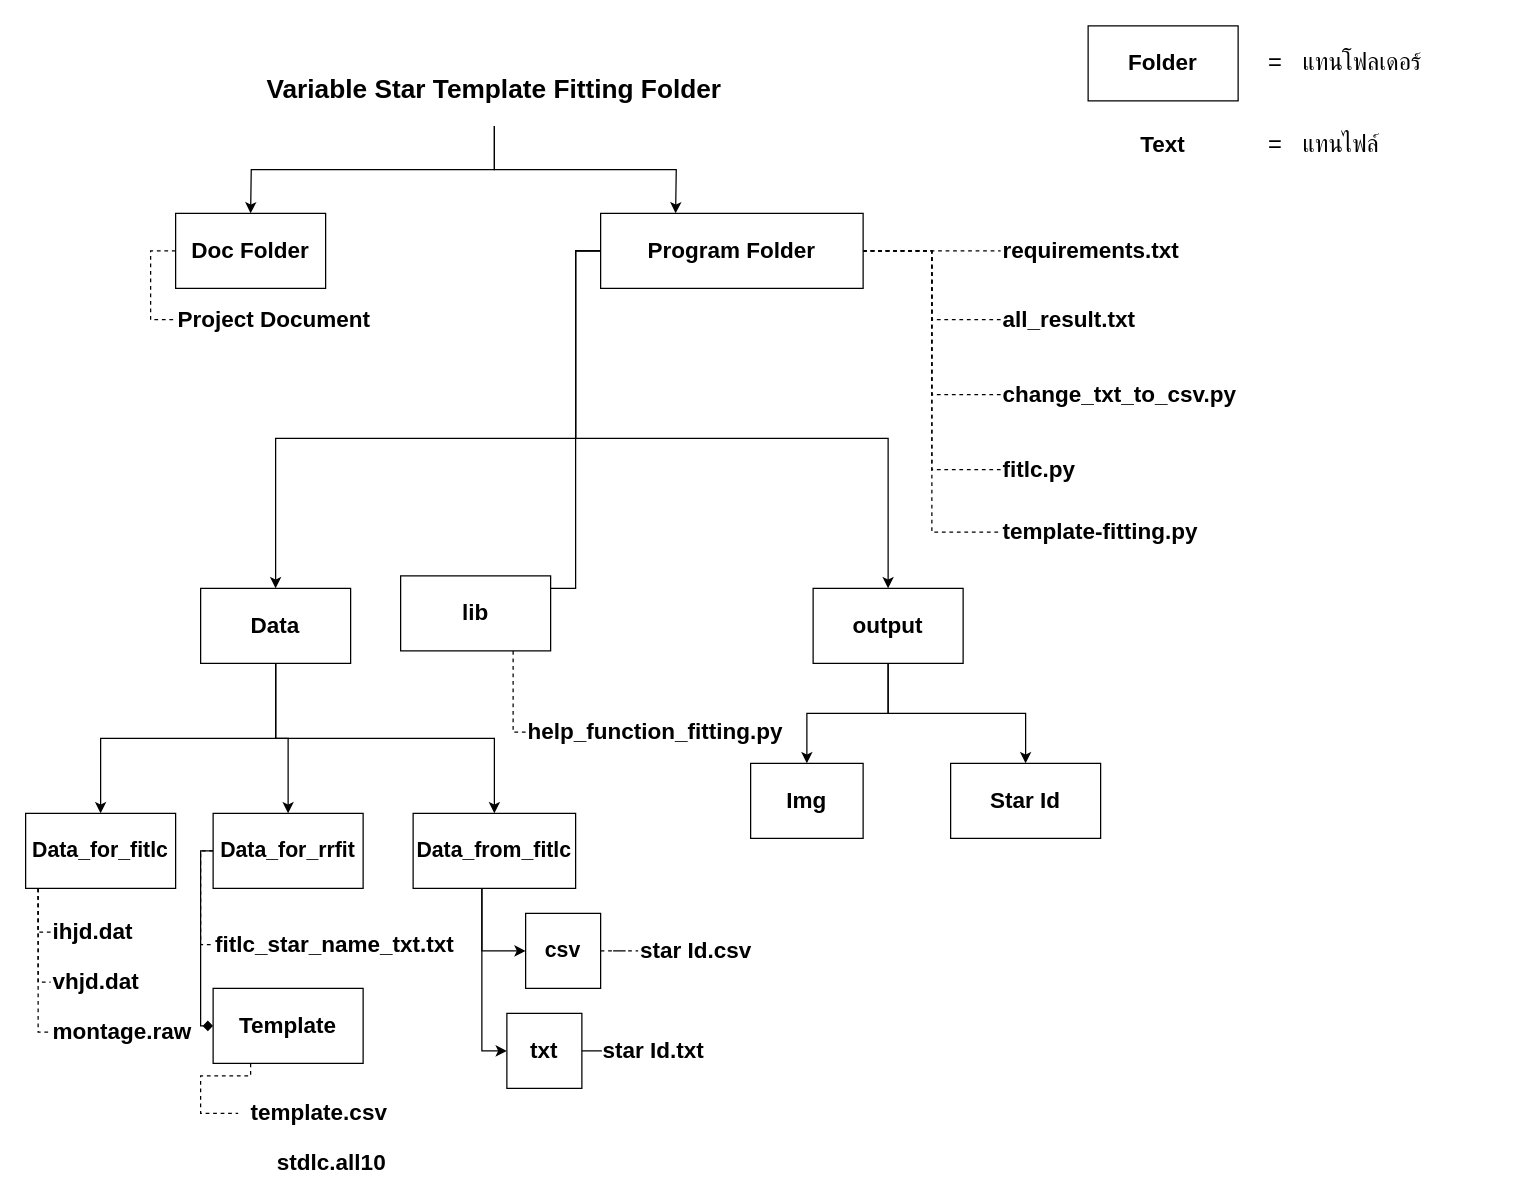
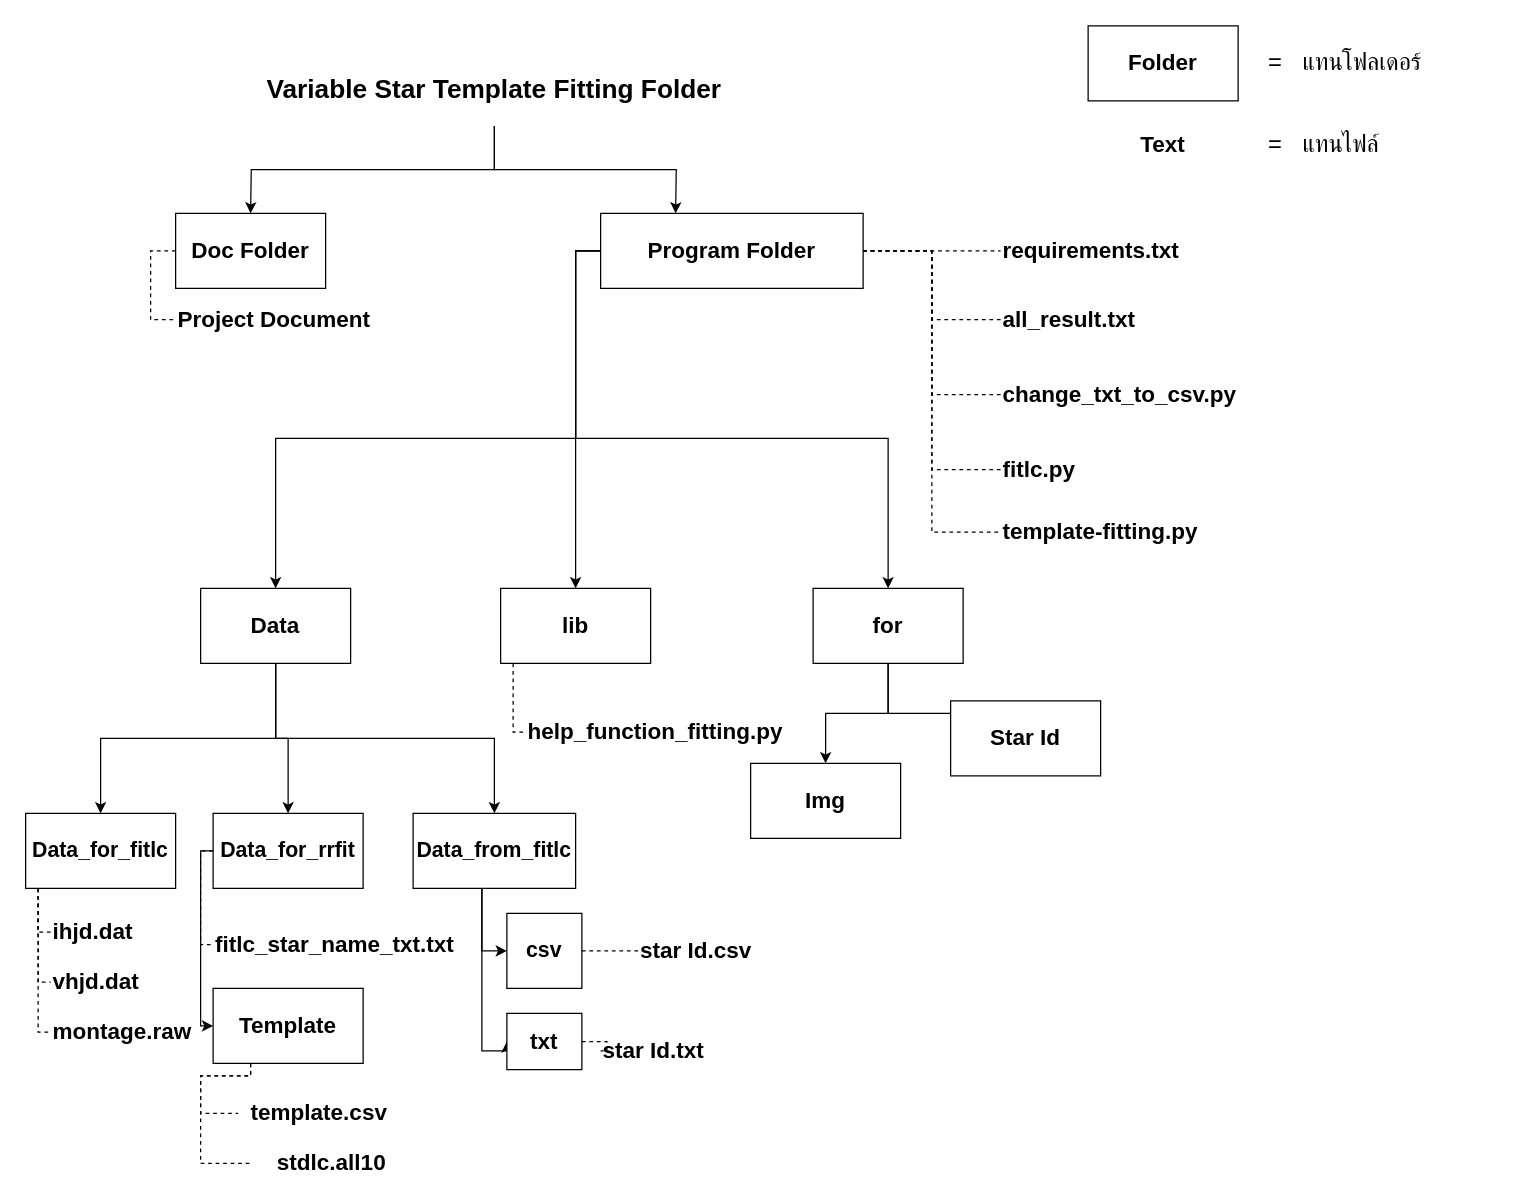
(476, 613) -> (576, 626)
(888, 626) -> (888, 626)
(807, 801) -> (826, 801)
(1026, 801) -> (1026, 738)
(563, 951) -> (544, 951)
(201, 1023) -> (201, 1024)
(544, 1051) -> (544, 1041)
none -> (202, 1163)
